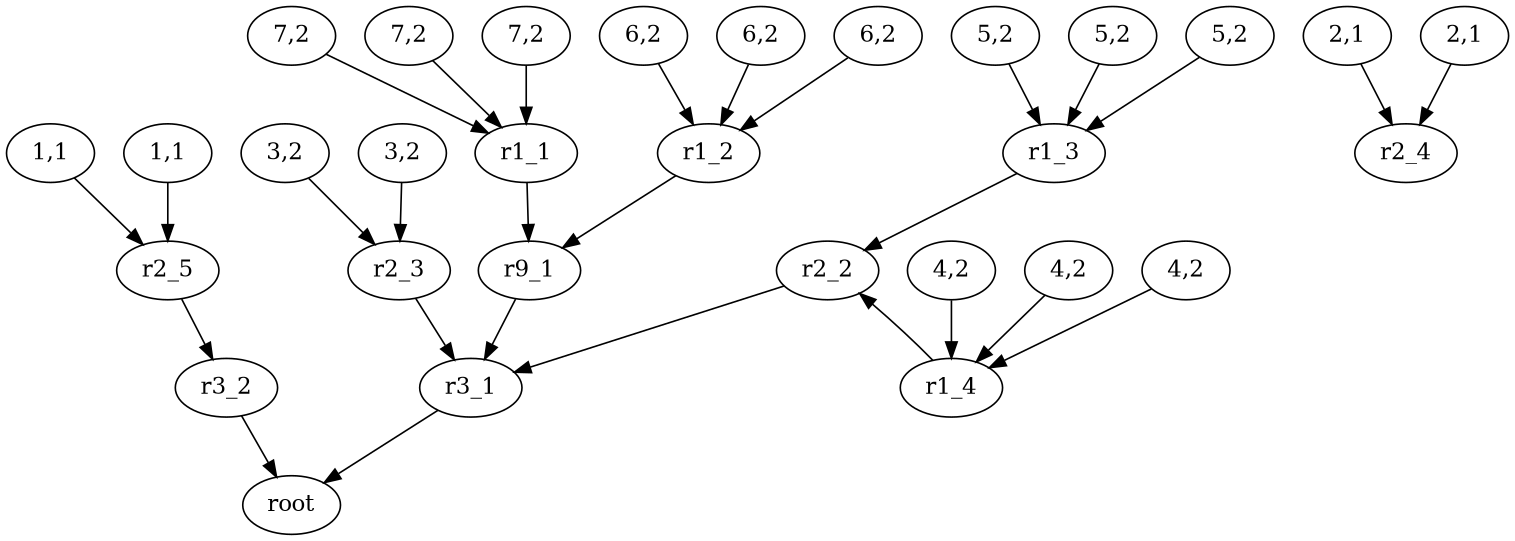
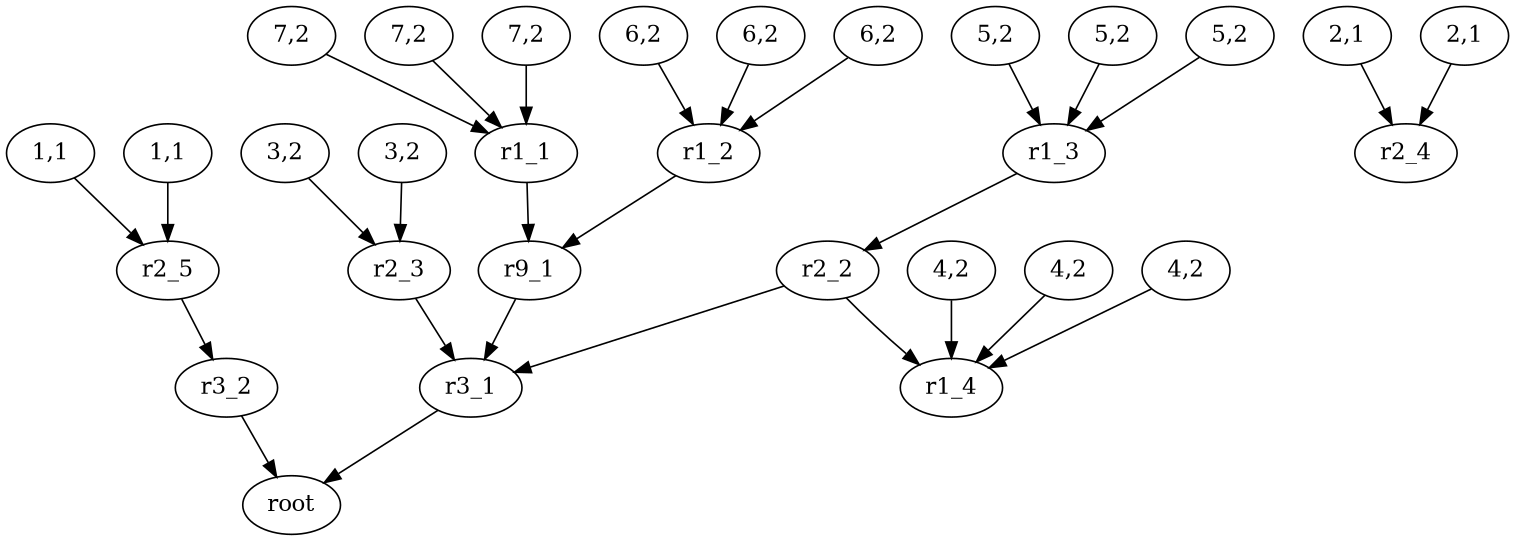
(903, 332) -> (876, 326)
